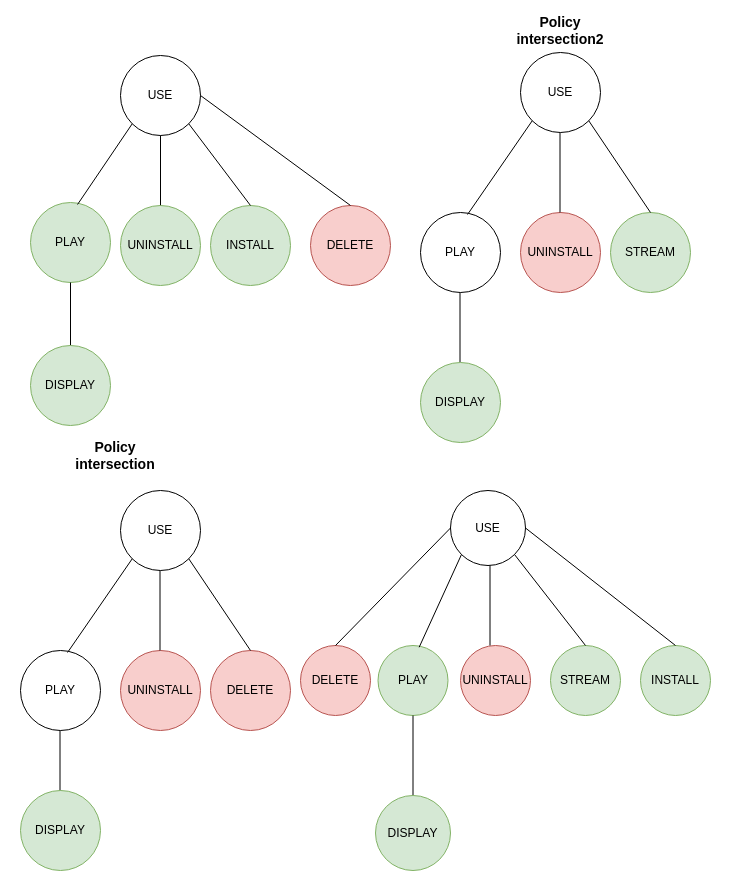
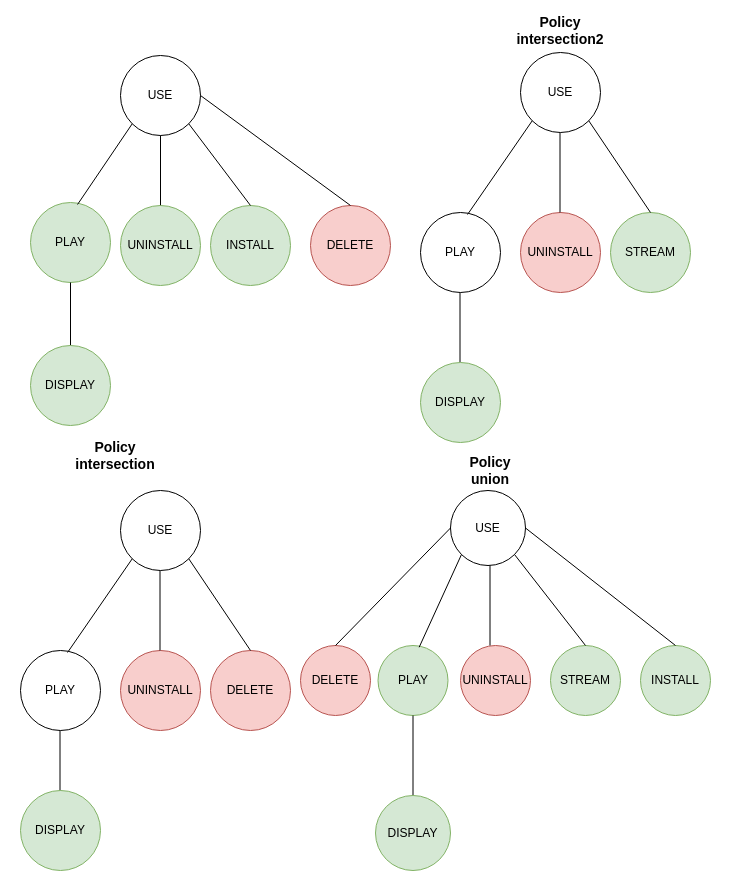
none -> (491, 471)
